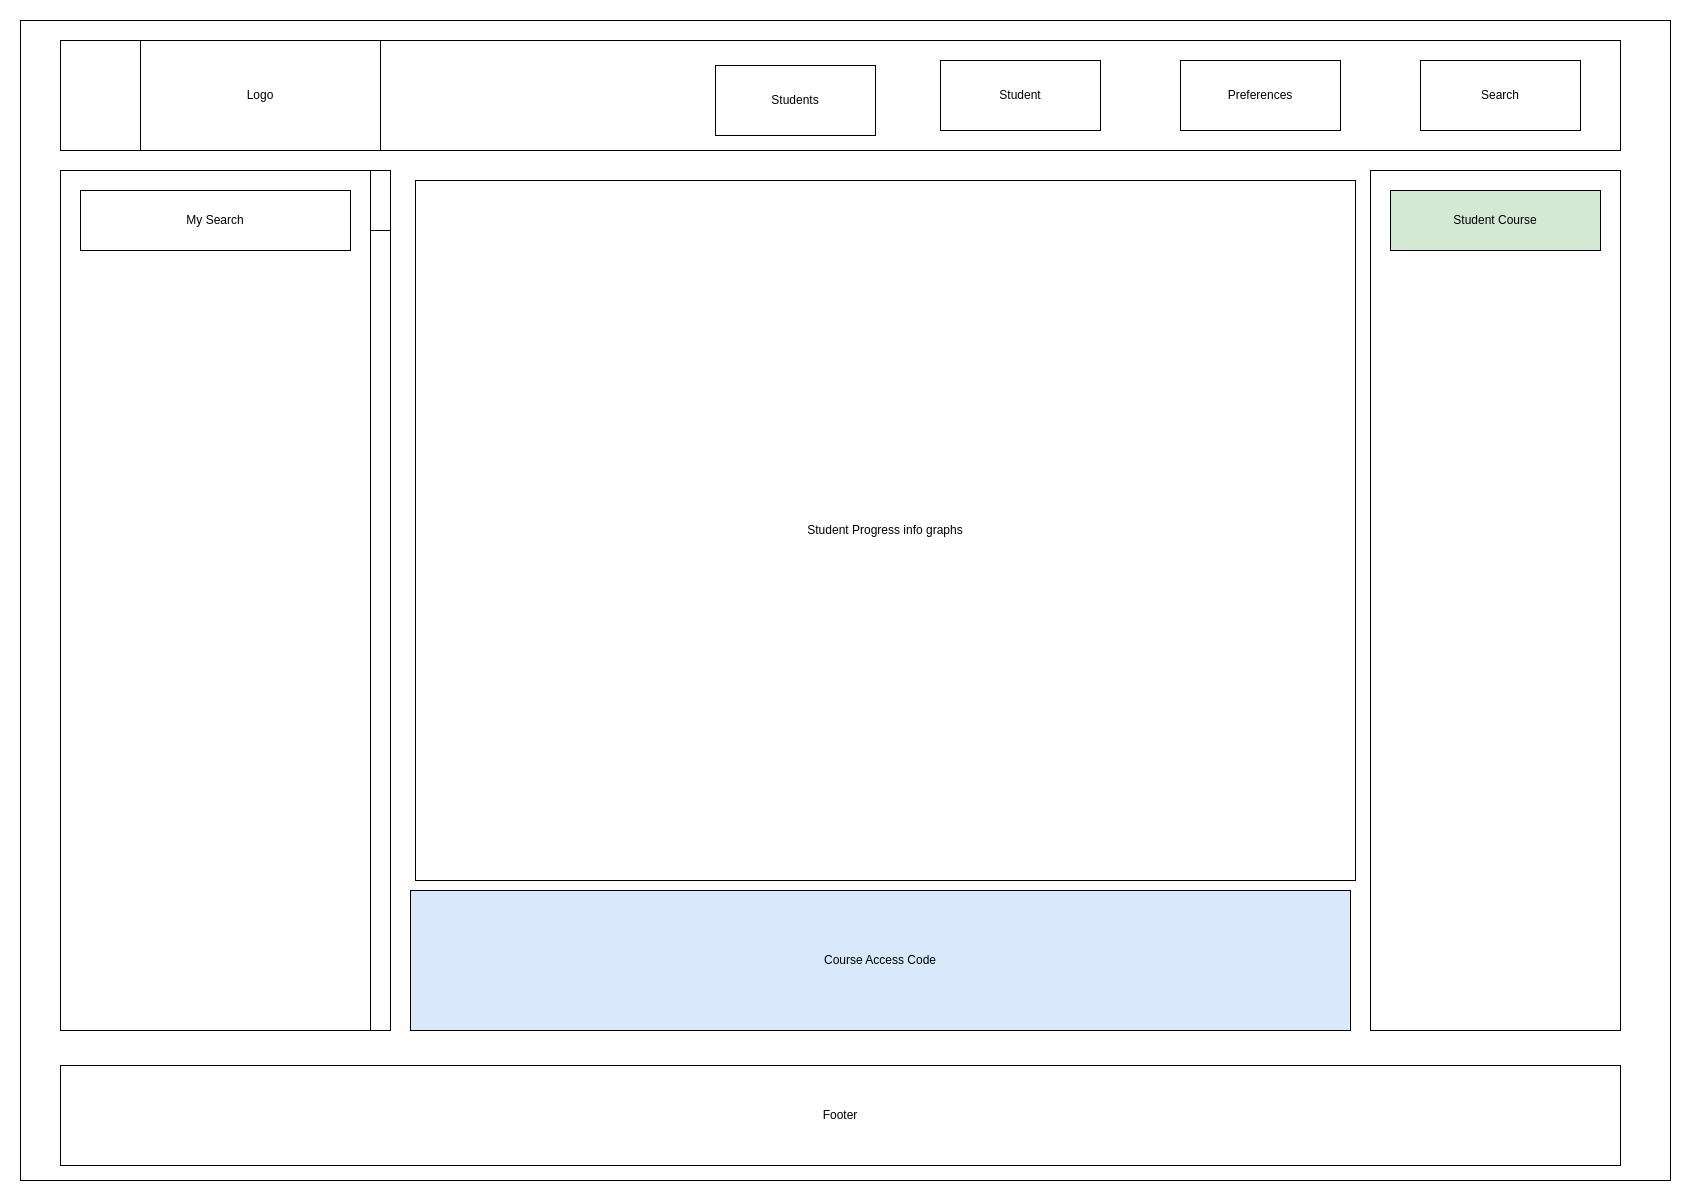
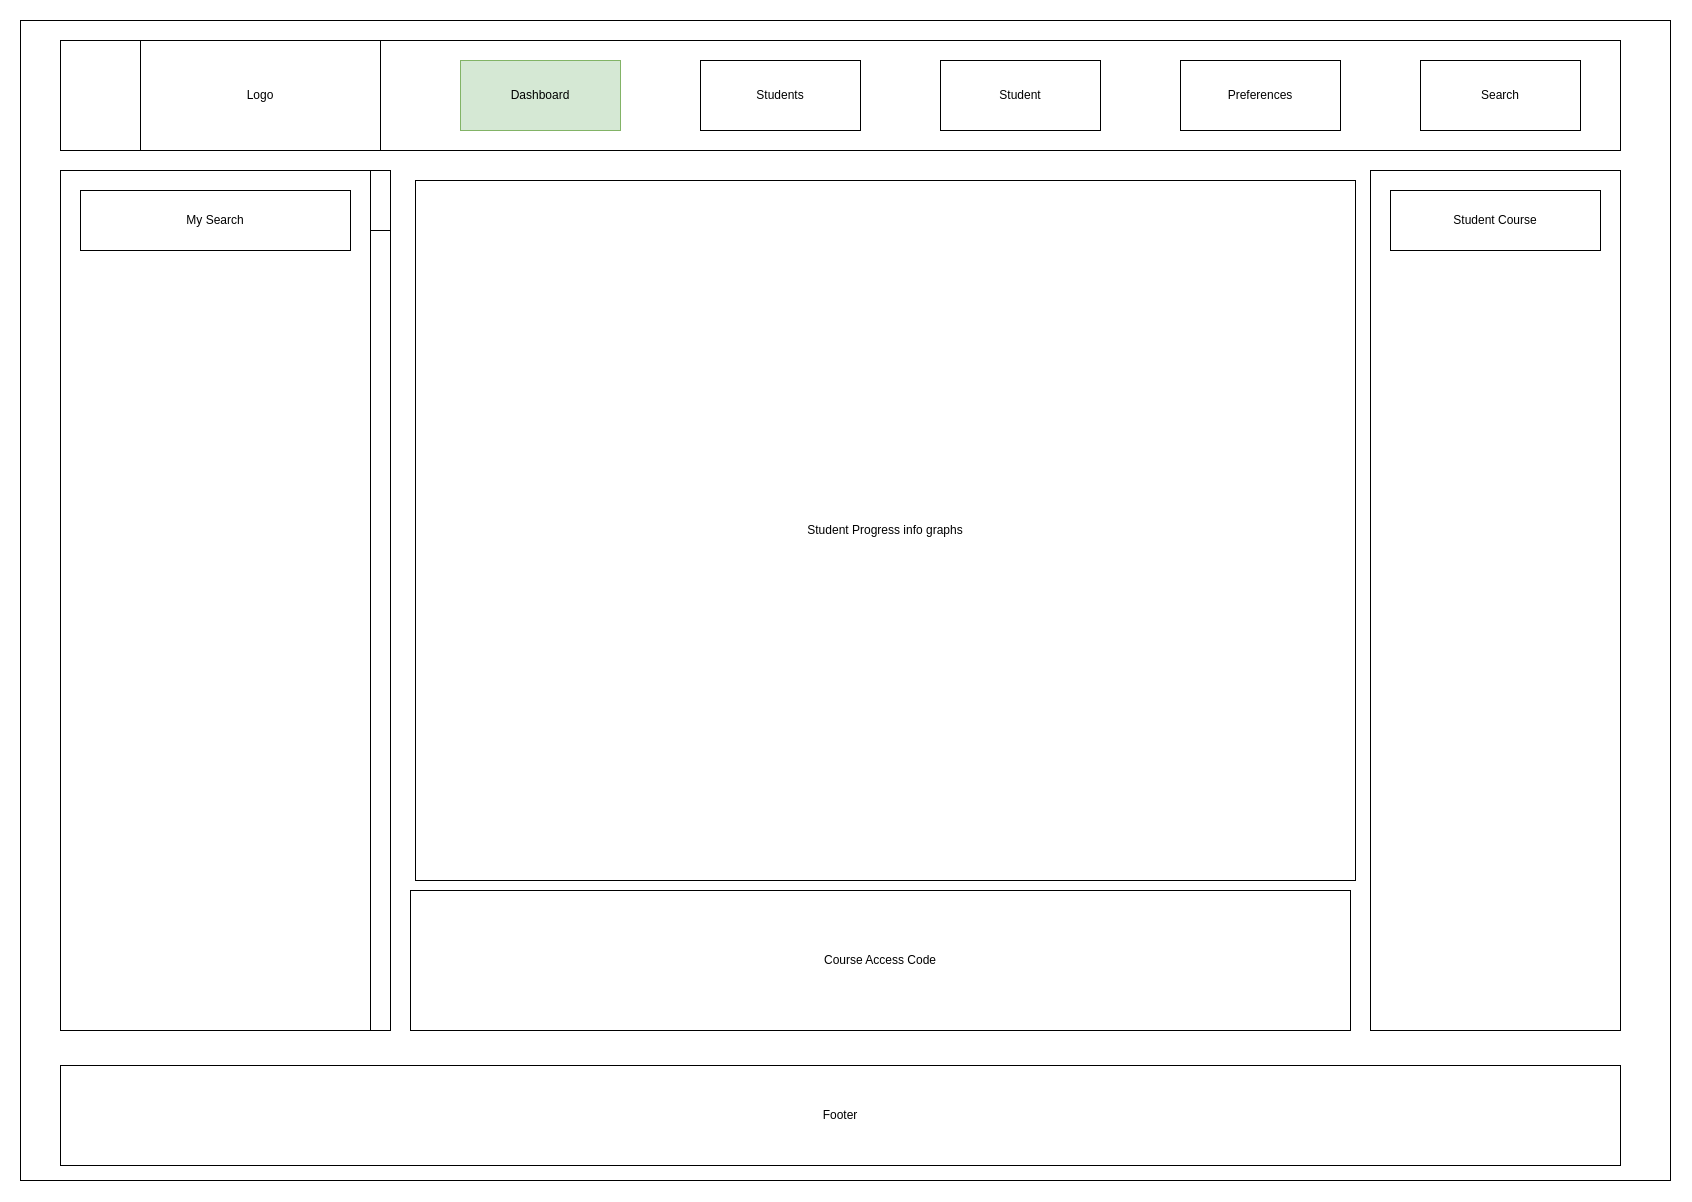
none -> (541, 96)
(796, 101) -> (781, 96)
(1496, 221) -> (1496, 221)
(881, 961) -> (881, 961)
